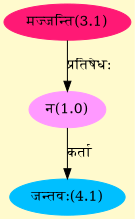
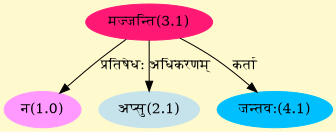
none -> (149, 110)
(67, 148) -> (216, 60)
